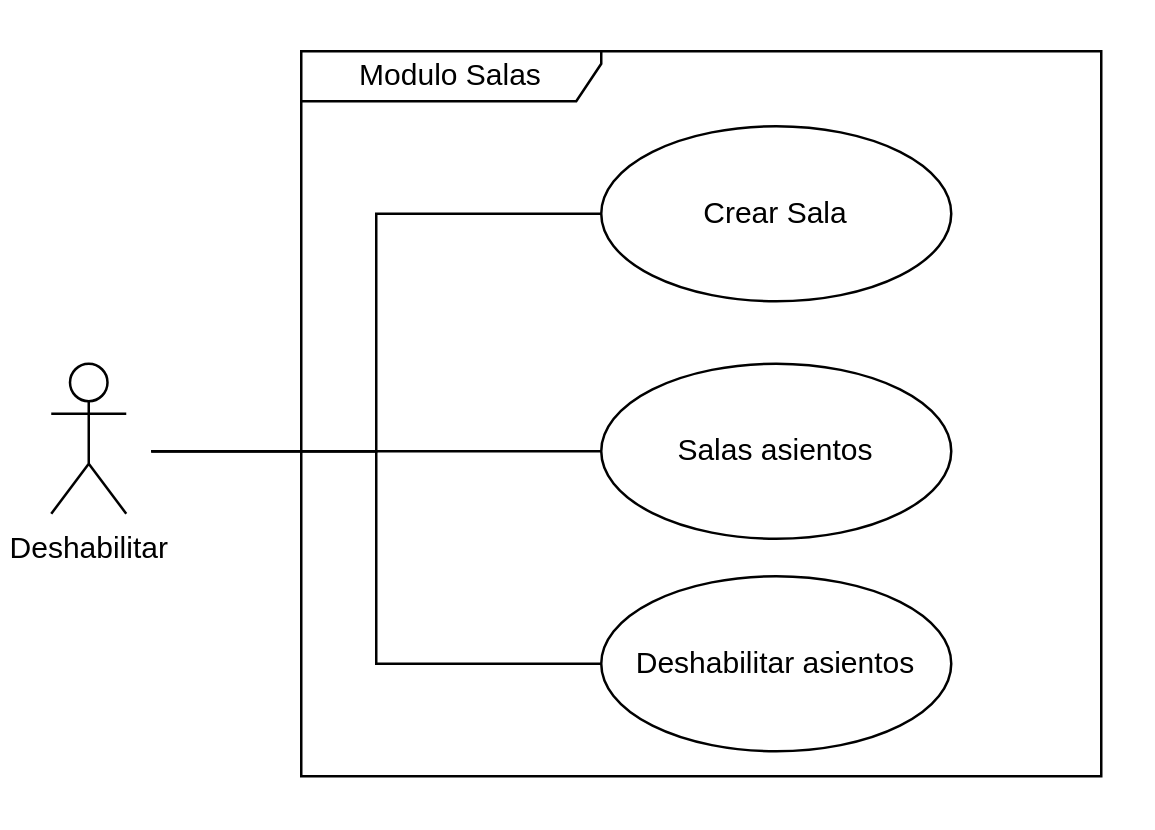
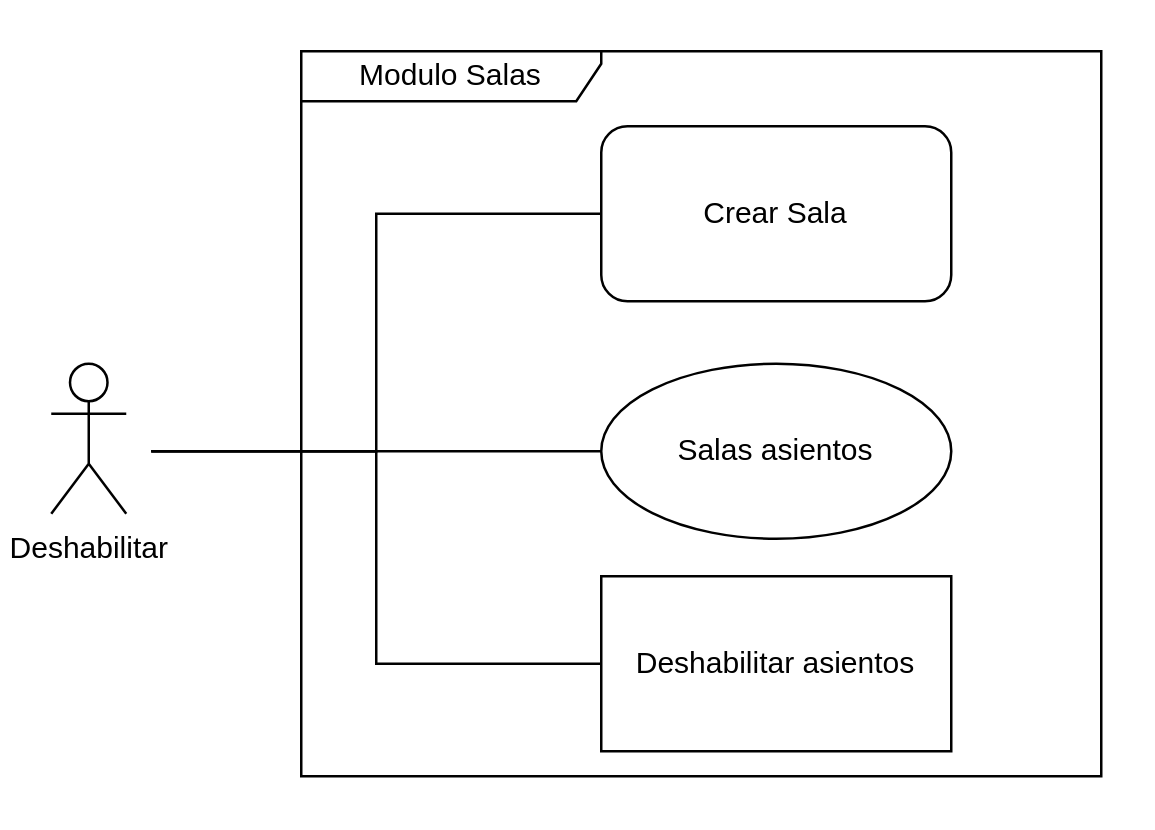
(776, 214) -> (776, 214)
(776, 664) -> (776, 664)
